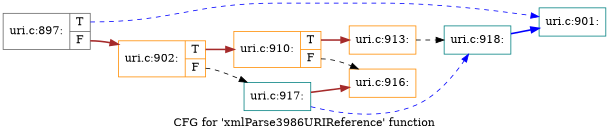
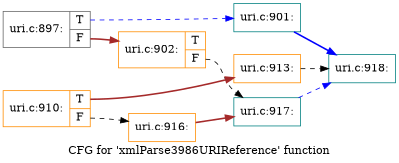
(521, 32) -> (311, 41)
(216, 49) -> none
(326, 90) -> (211, 120)
